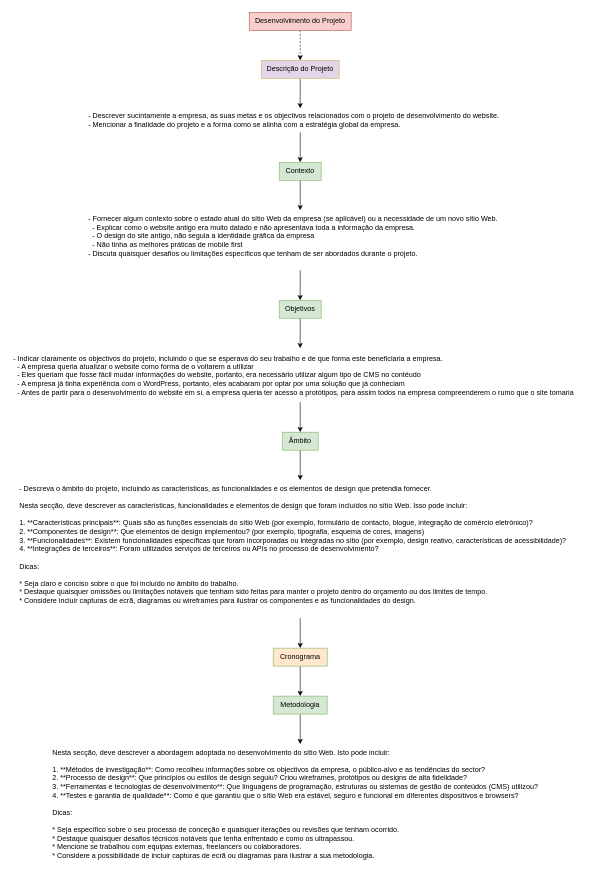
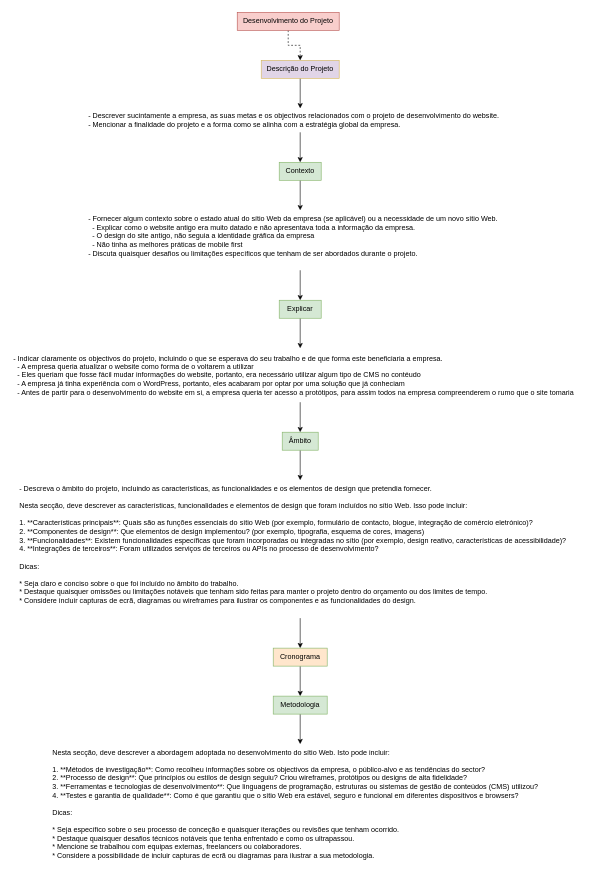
(300, 21) -> (288, 21)
(300, 309) -> (300, 309)
